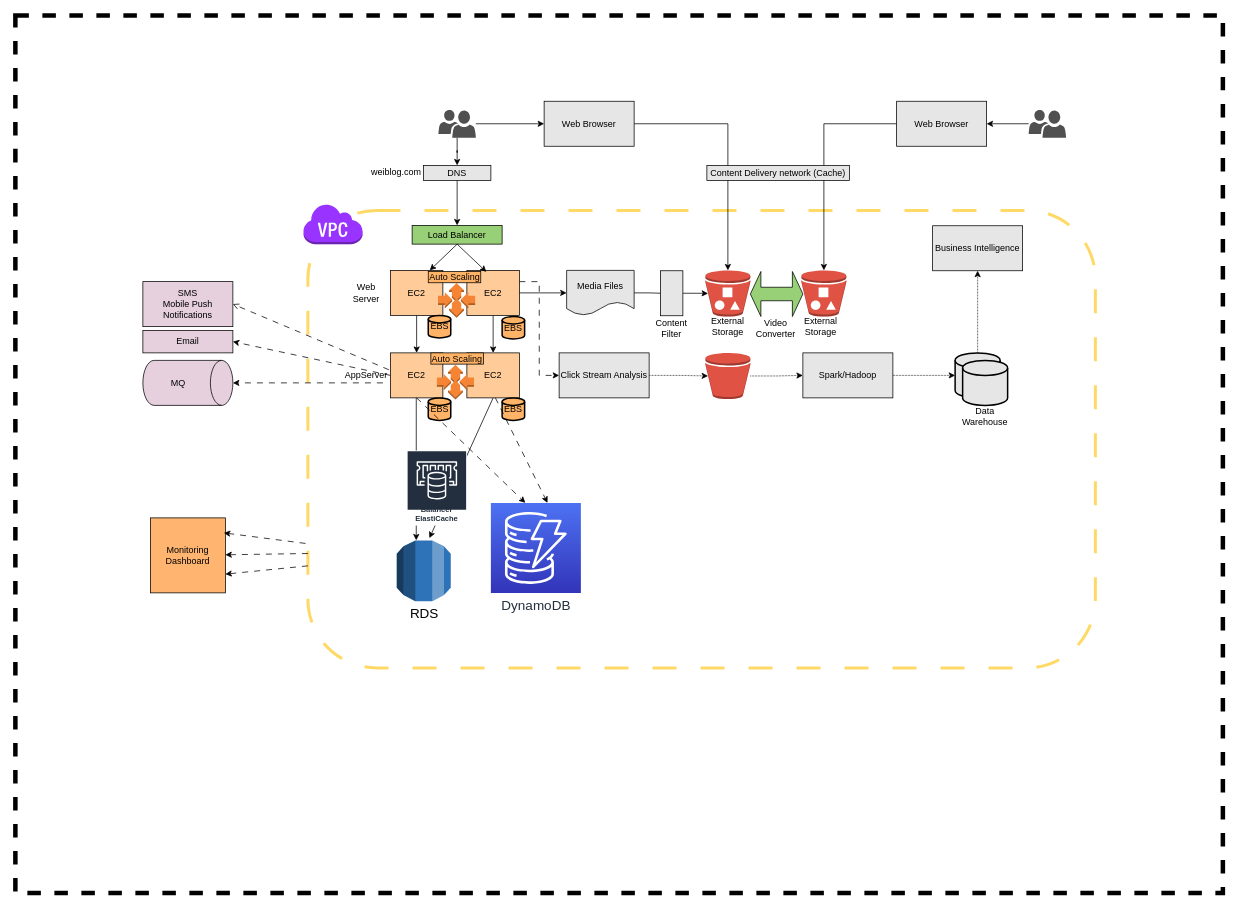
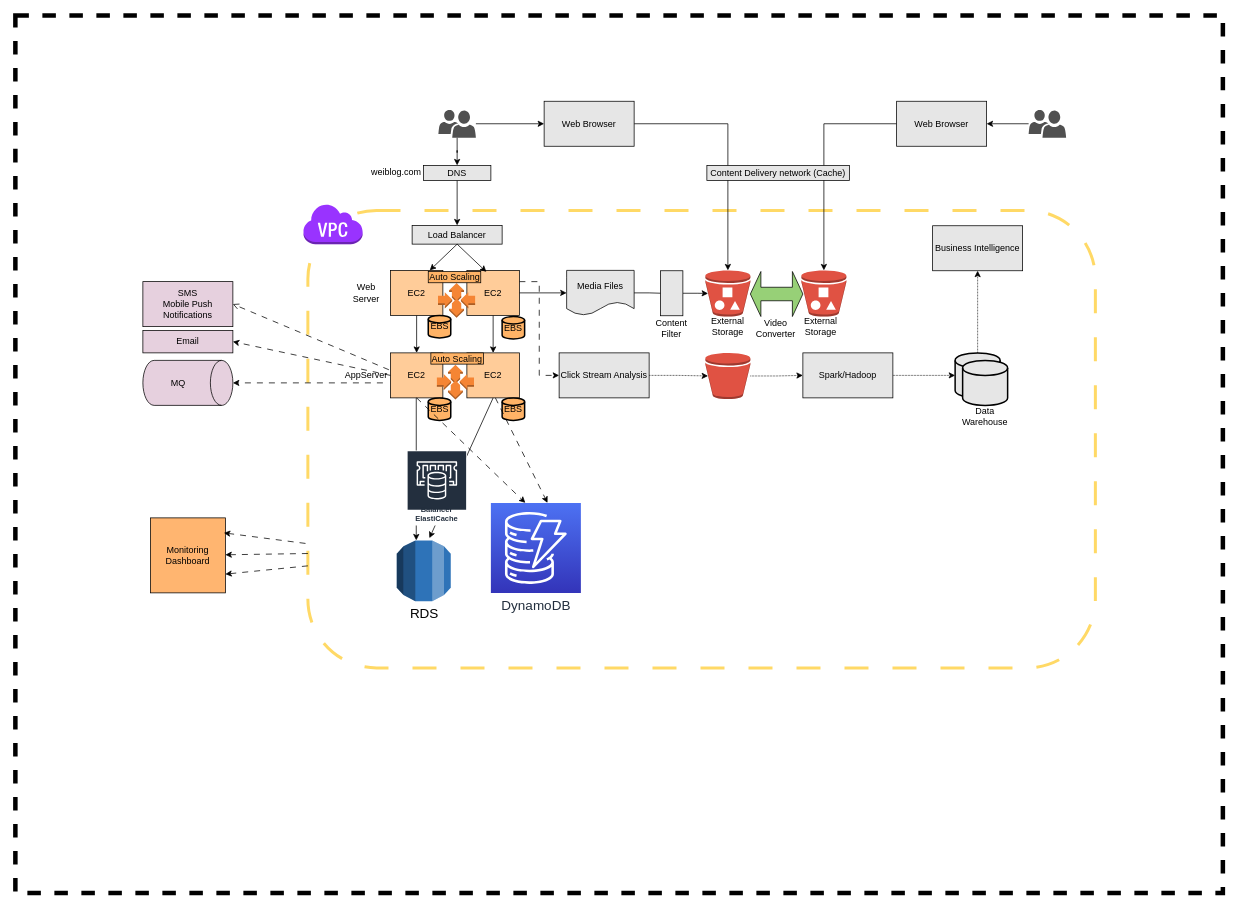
(457, 235) -> (457, 235)
